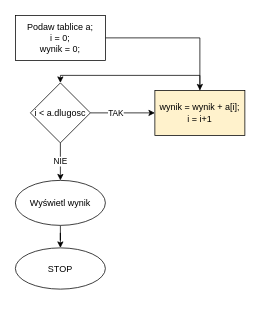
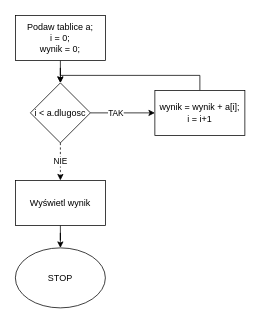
(171, 38) -> (60, 73)
(200, 113) -> (200, 113)
(60, 150) -> (60, 150)
(60, 203) -> (60, 203)
(60, 269) -> (60, 278)
